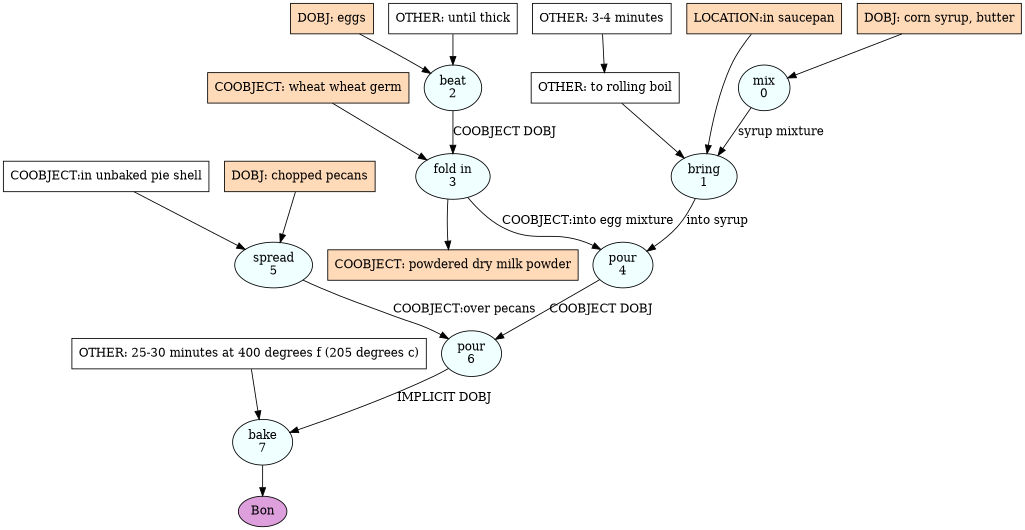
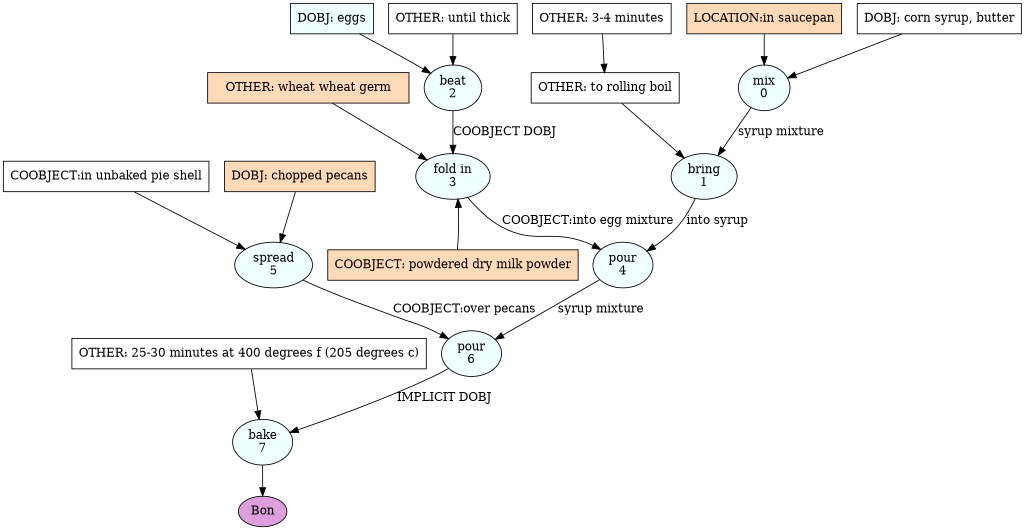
(332, 19) -> (332, 19)
(939, 19) -> (939, 19)
(723, 87) -> (764, 45)
(308, 88) -> (308, 88)
(447, 220) -> (459, 229)
(601, 309) -> (601, 309)
